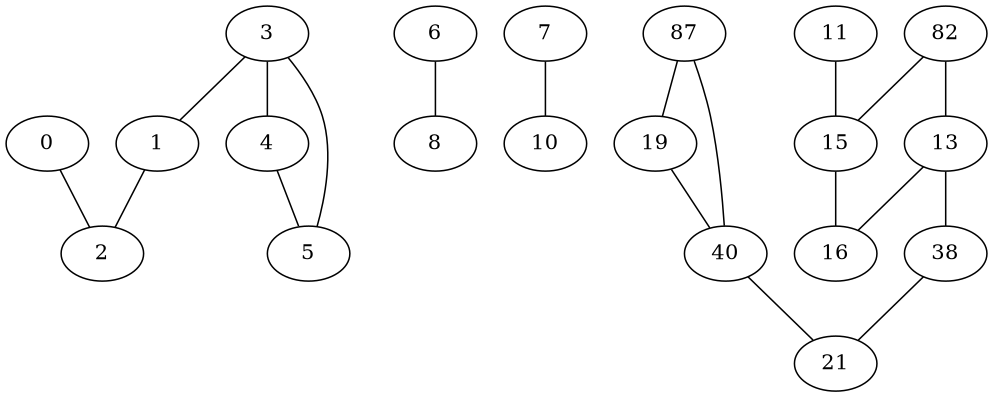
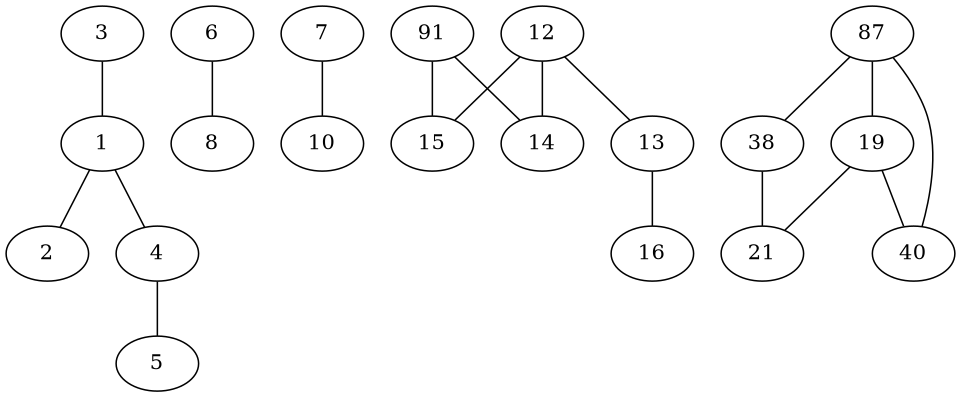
(836, 34) -> (432, 34)
(946, 34) -> (542, 34)
(267, 89) -> (130, 199)
(327, 138) -> none
(47, 144) -> none
none -> (542, 144)
(836, 199) -> none
(946, 199) -> (818, 88)
(781, 308) -> (818, 198)
